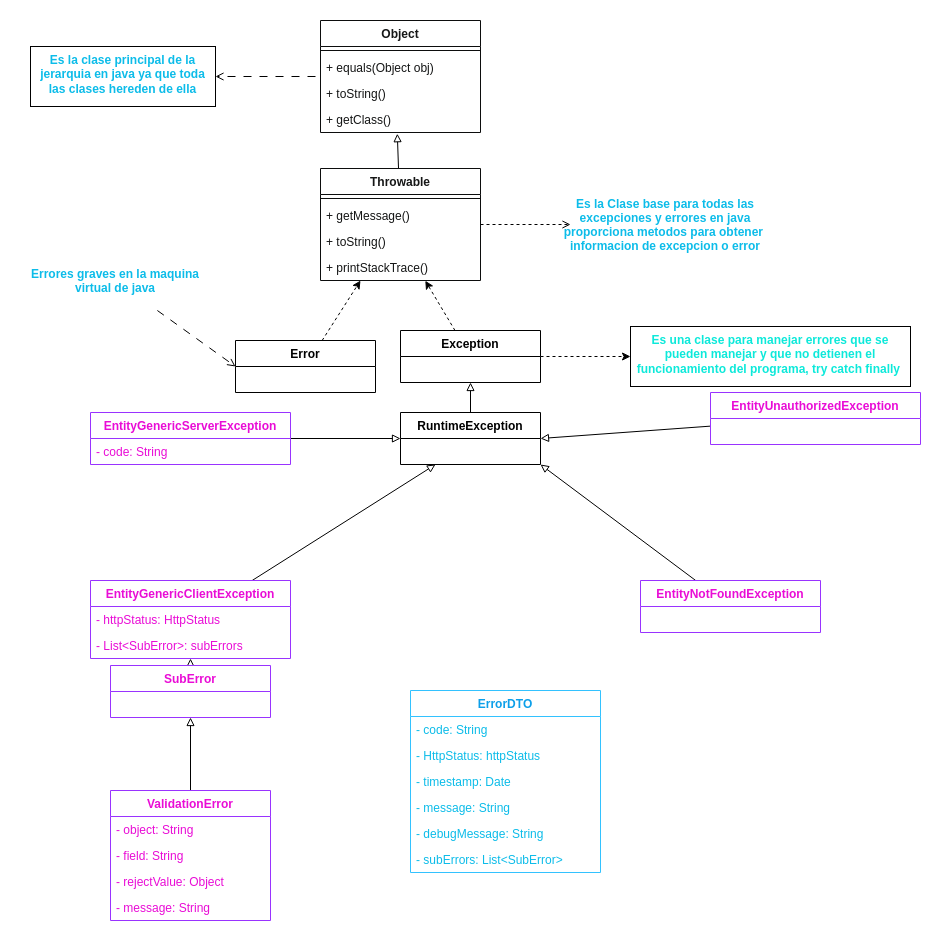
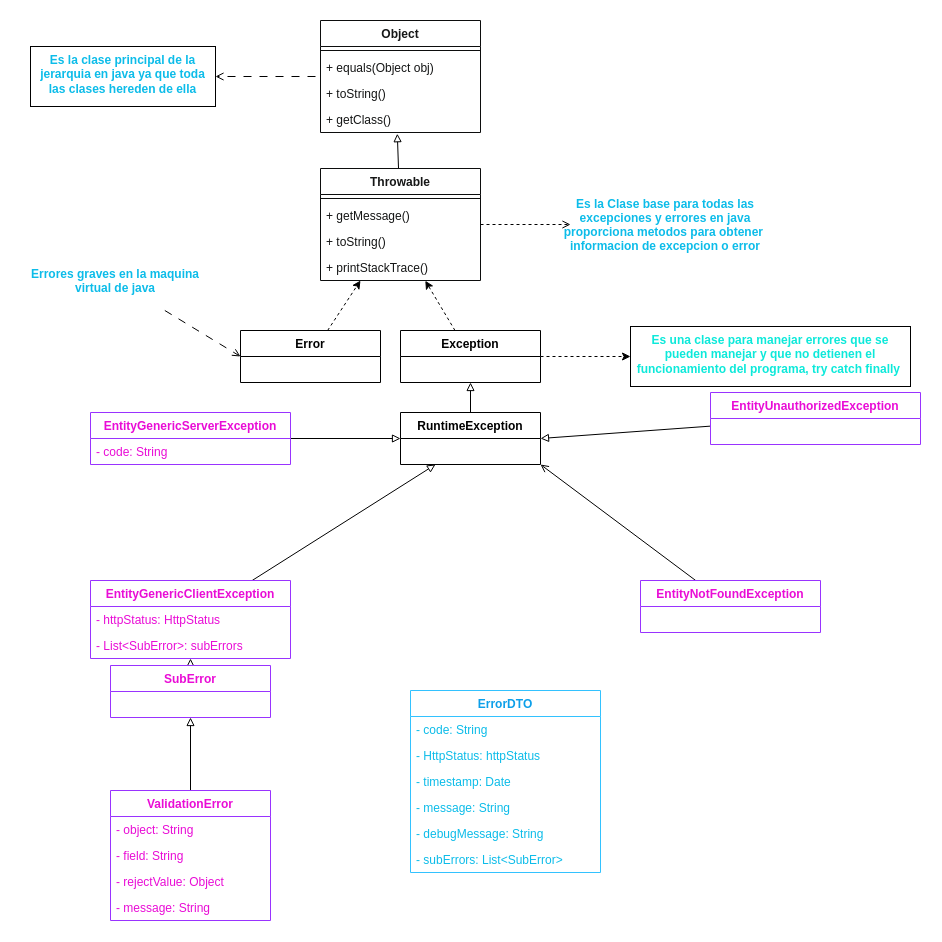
(306, 367) -> (311, 357)
(548, 470) -> (546, 468)
